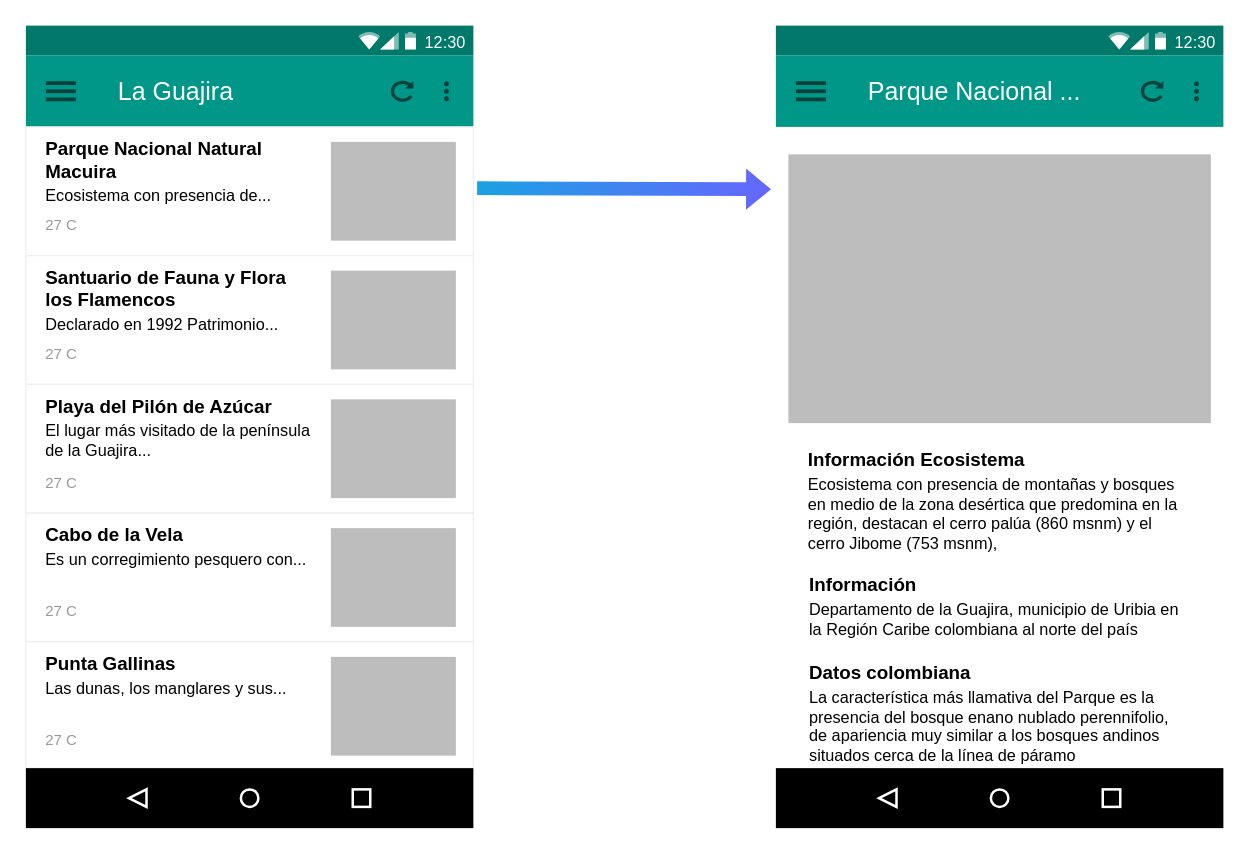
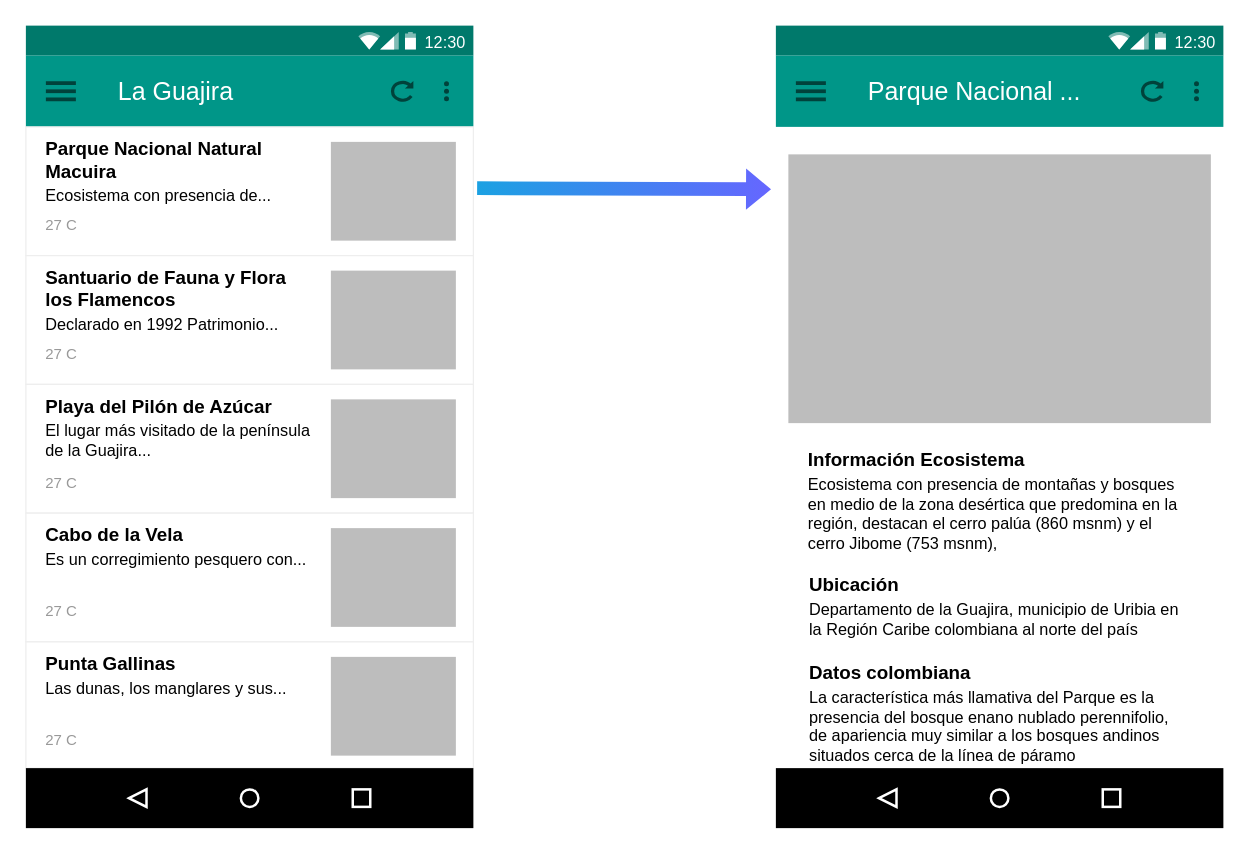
(865, 586) -> (852, 586)
